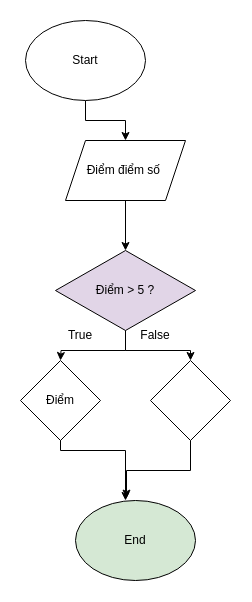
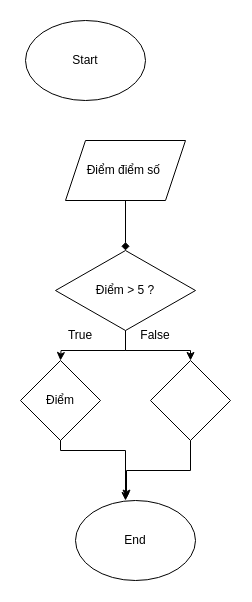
(102, 121) -> none
(126, 242) -> (126, 241)
(126, 291) -> (126, 291)
(136, 541) -> (136, 541)
